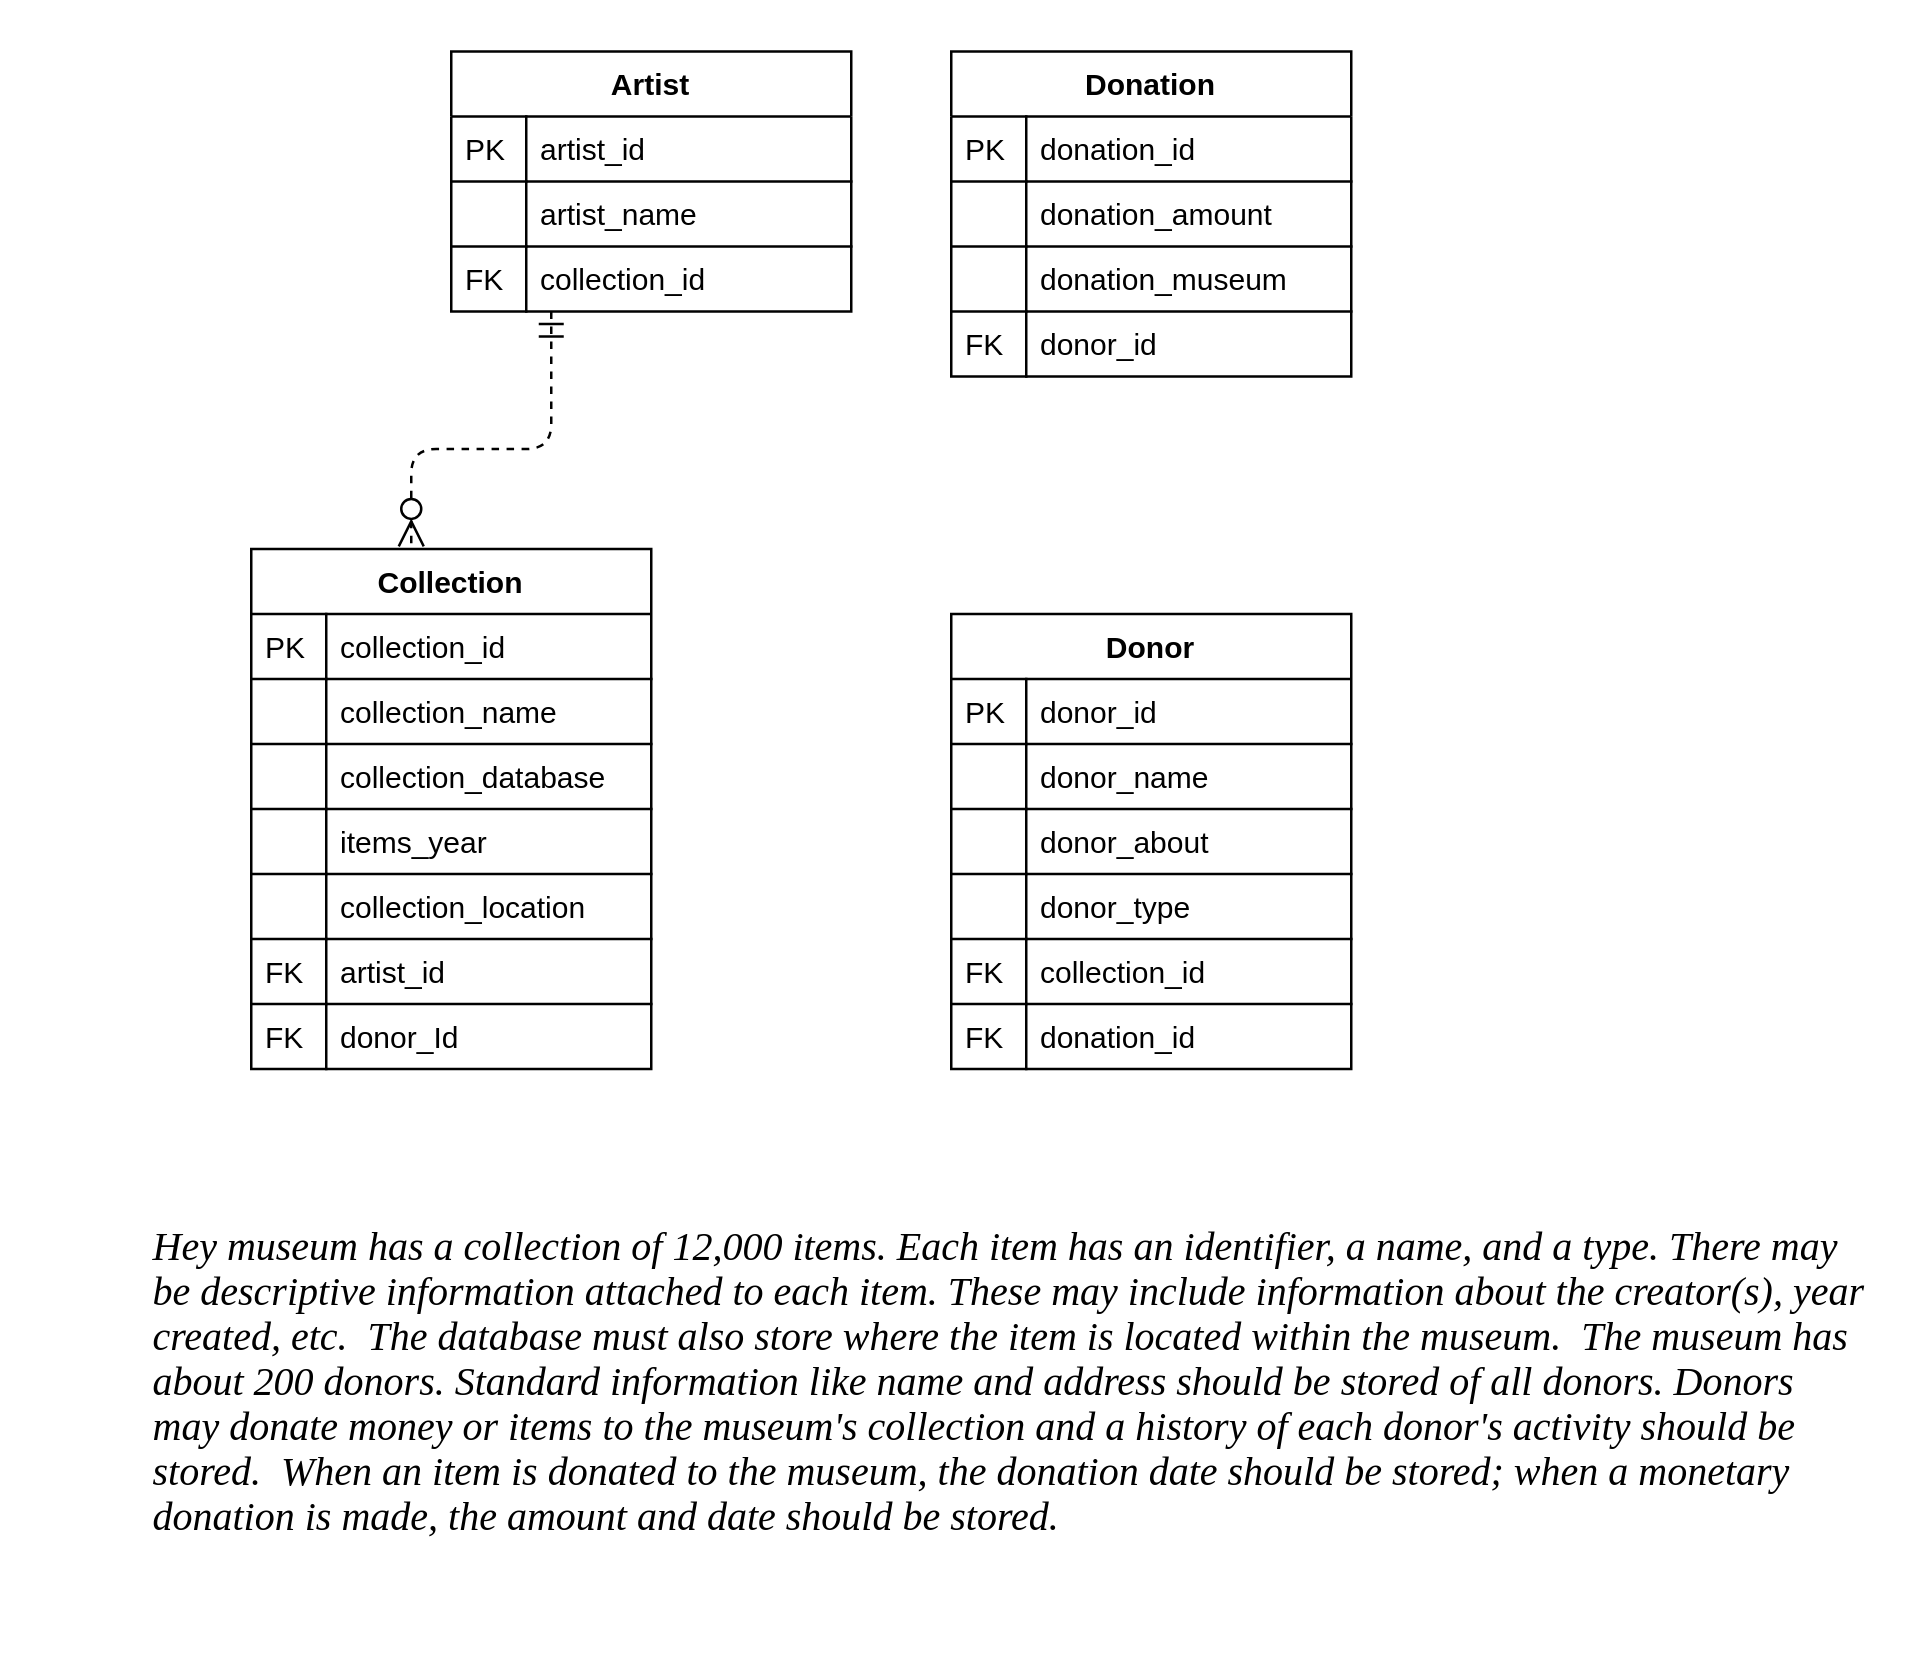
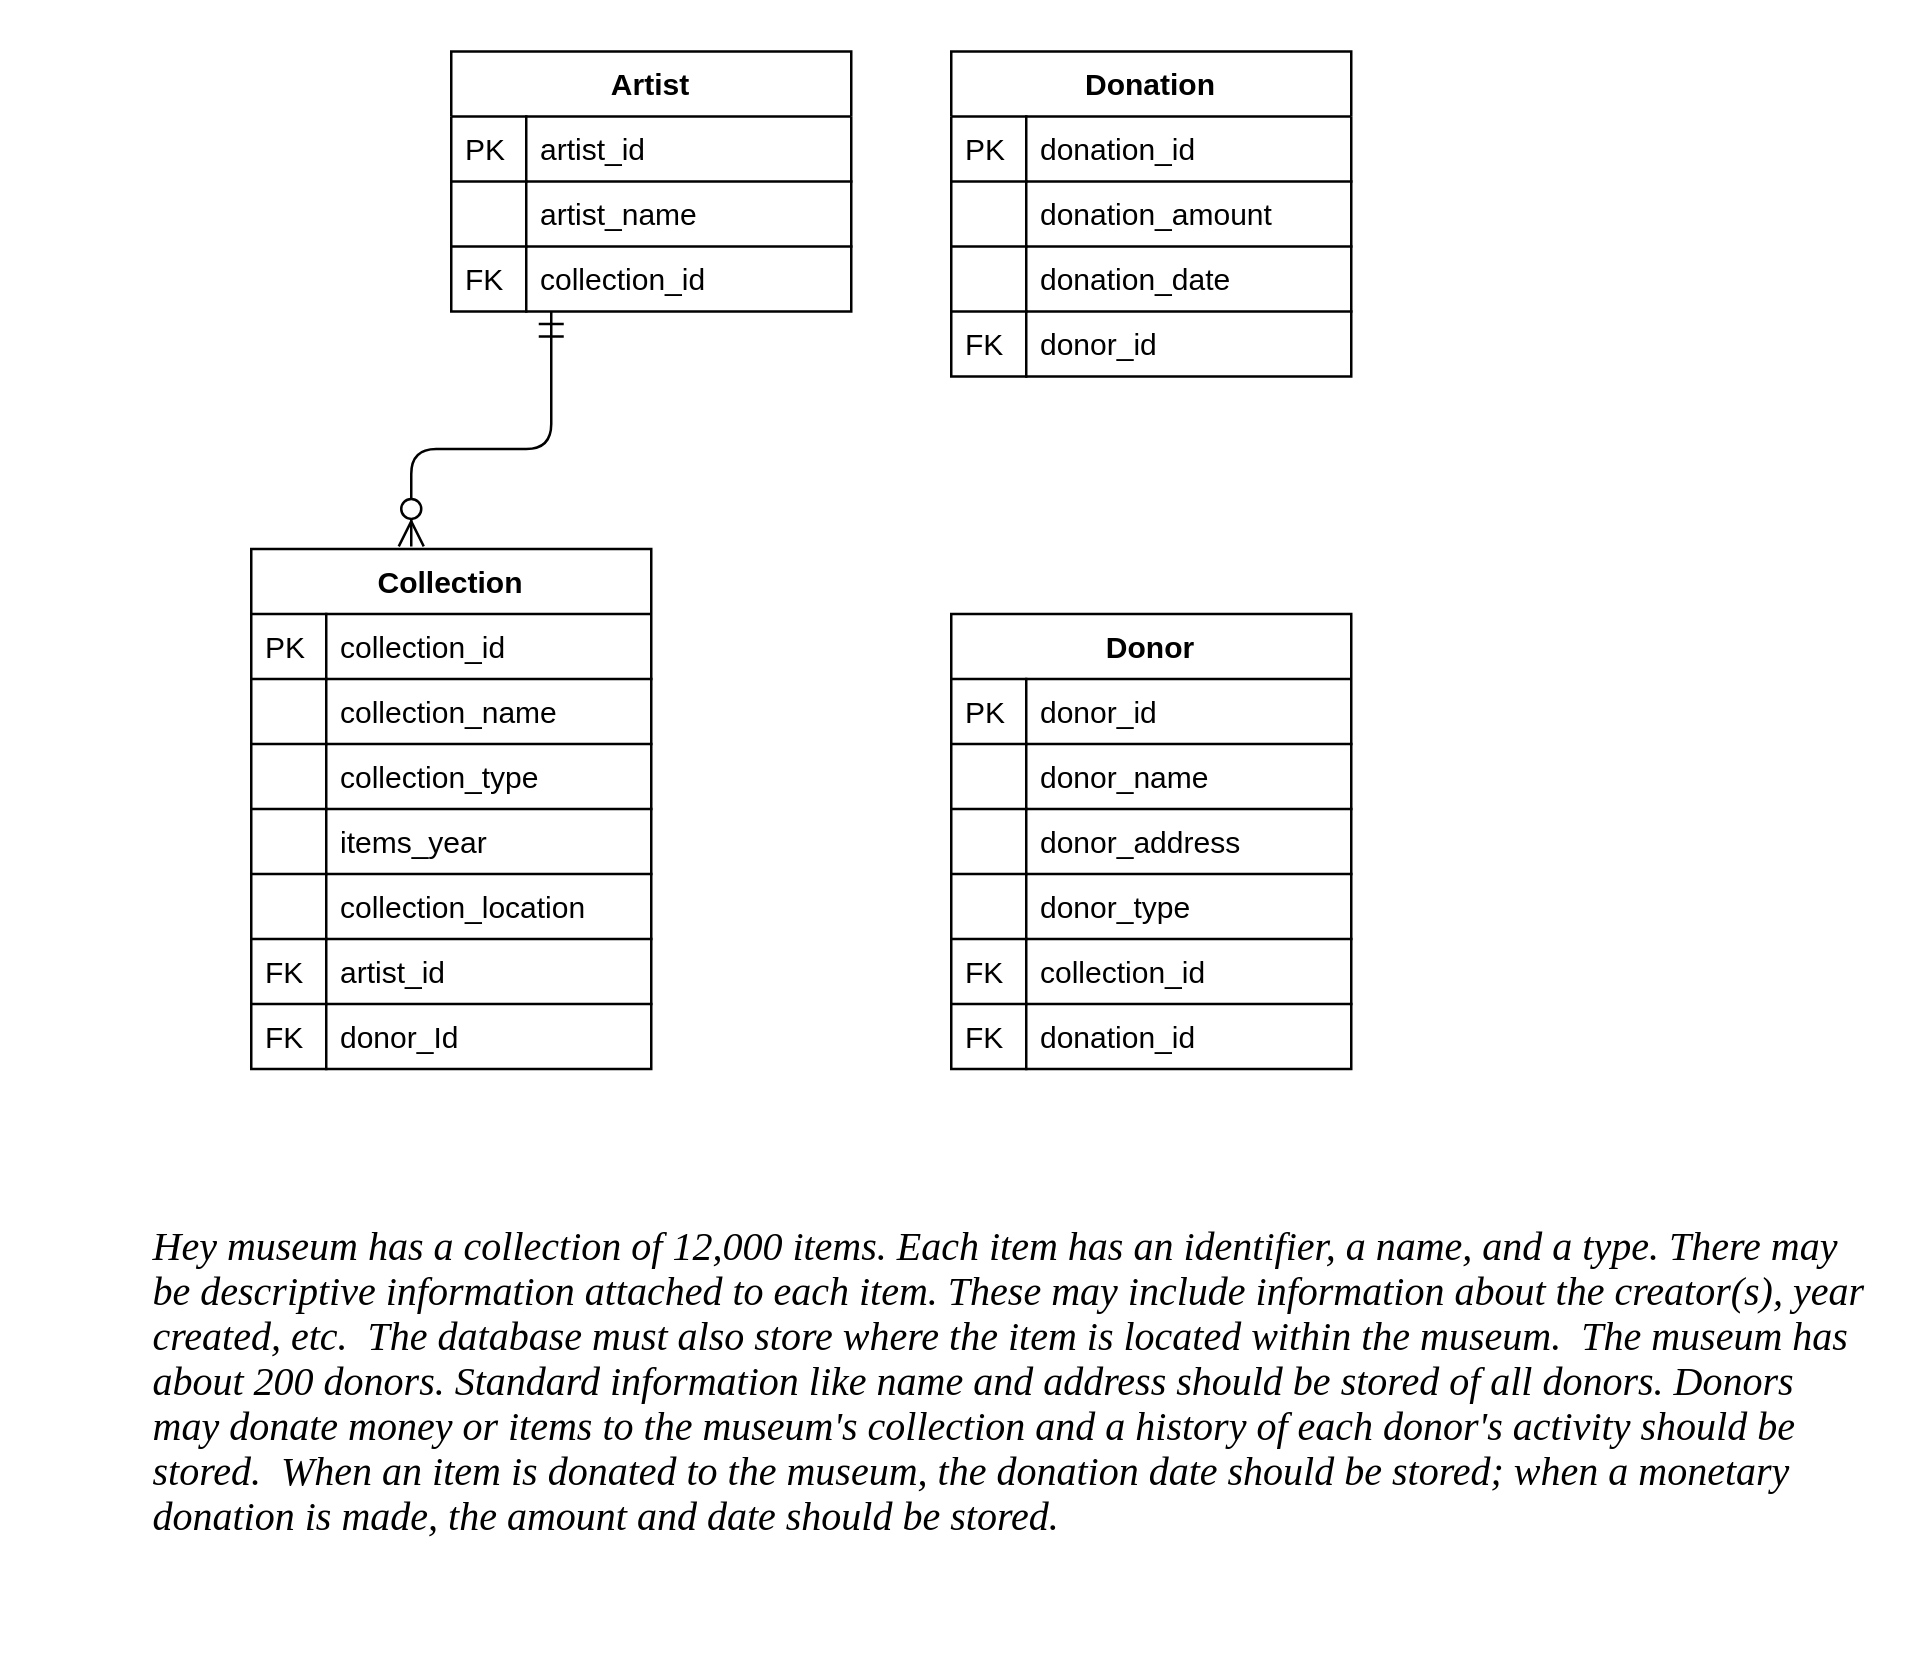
(1162, 280) -> (1145, 280)
(527, 449) -> (527, 449)
(488, 778) -> (454, 778)
(1132, 843) -> (1149, 843)
